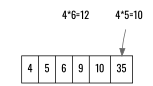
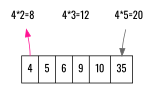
none -> (23, 16)
(76, 16) -> (76, 16)
(129, 16) -> (129, 16)
